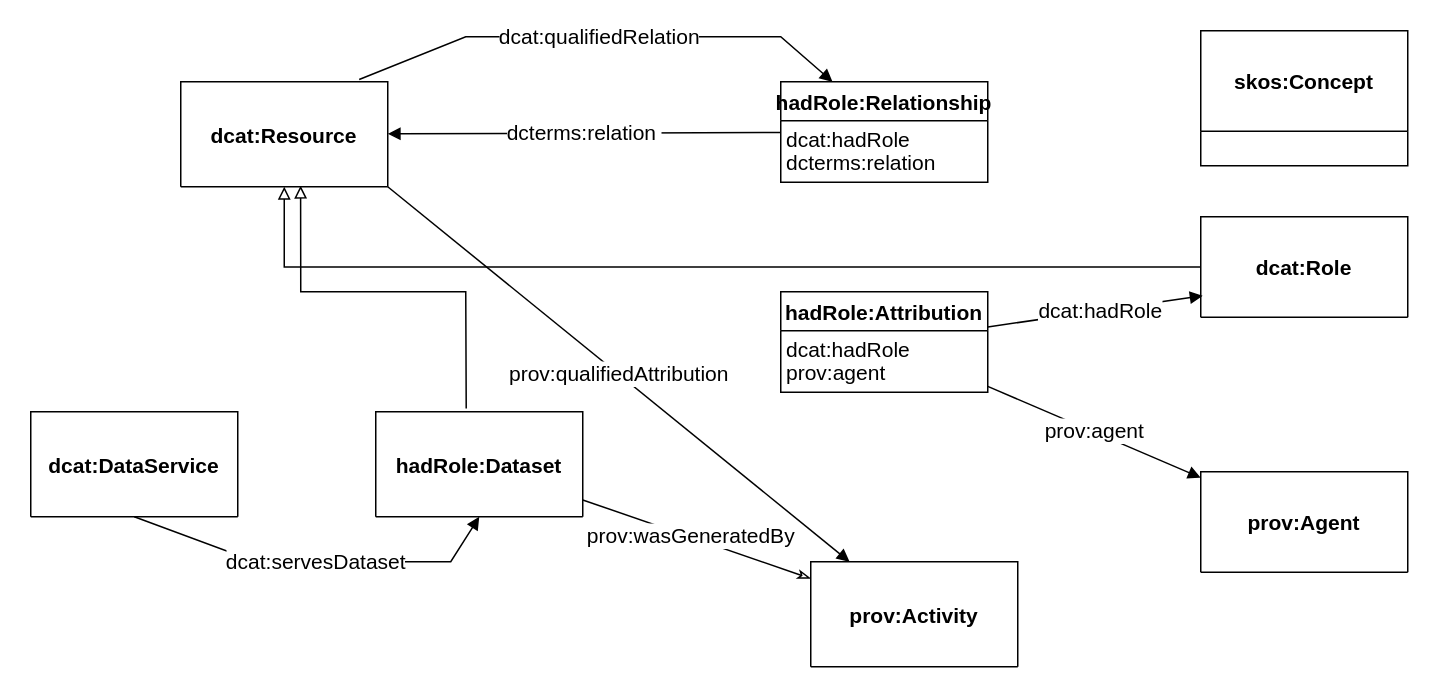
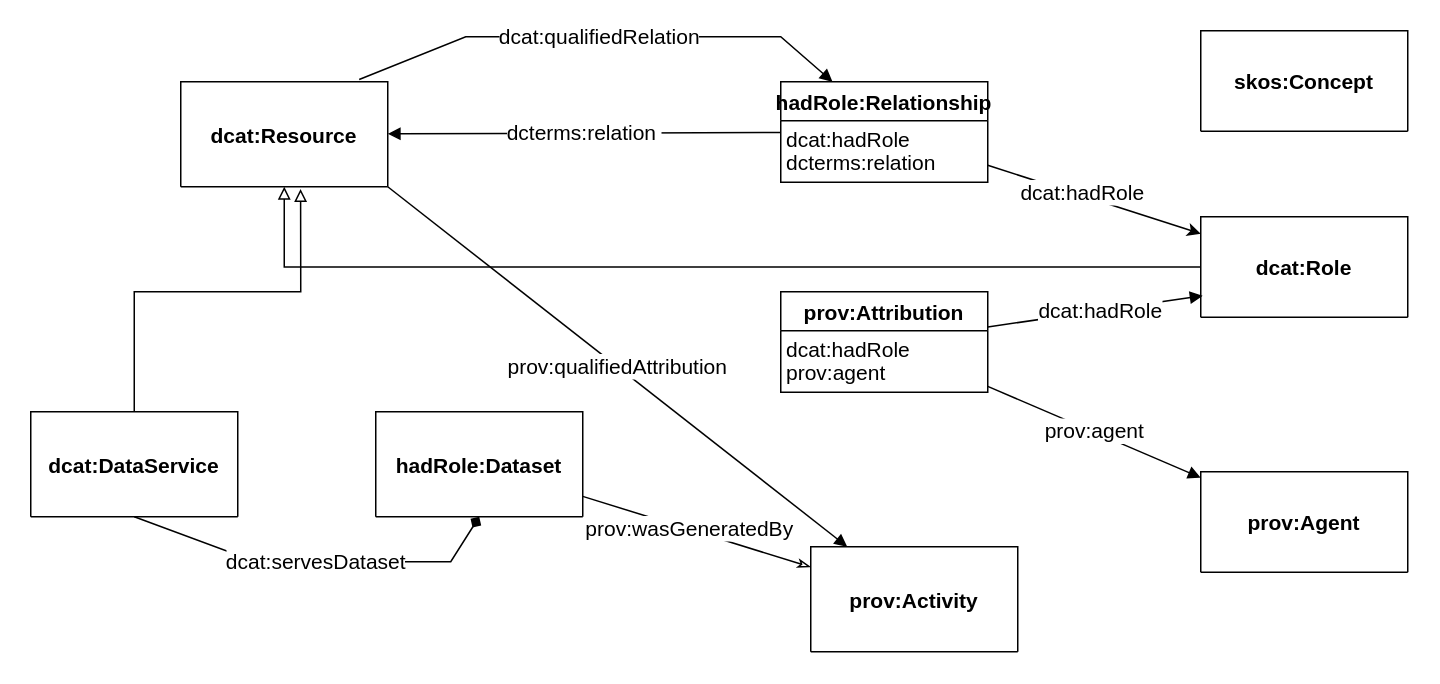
(1304, 98) -> (1304, 81)
none -> (1151, 218)
none -> (156, 292)
(442, 292) -> none
(884, 313) -> (884, 313)
(472, 529) -> (472, 528)
(914, 614) -> (914, 599)
